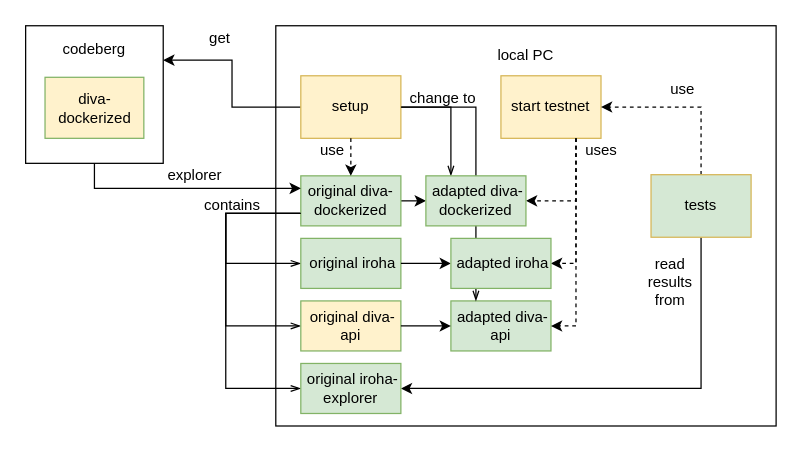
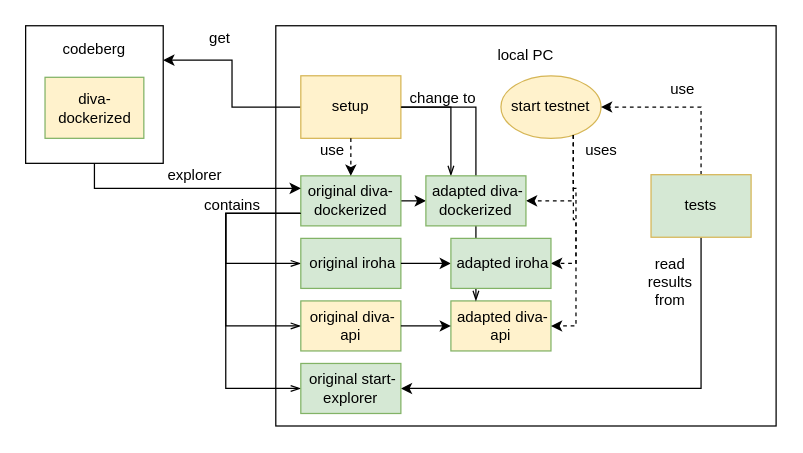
(551, 107) -> (551, 107)
(501, 326) -> (501, 326)
(351, 388) -> (351, 388)
